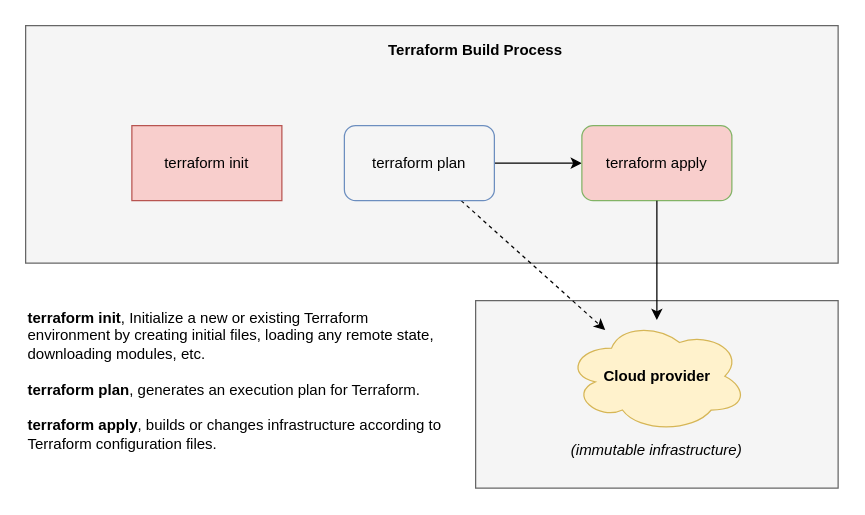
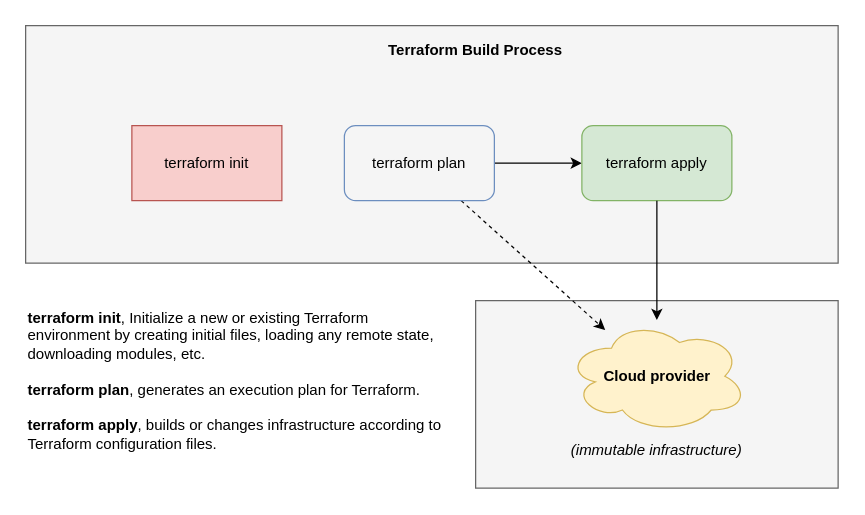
(657, 163) -> (657, 163)
